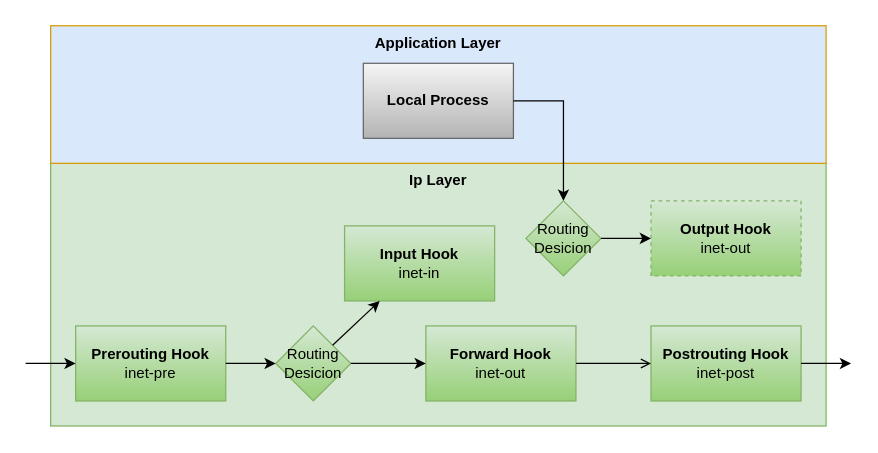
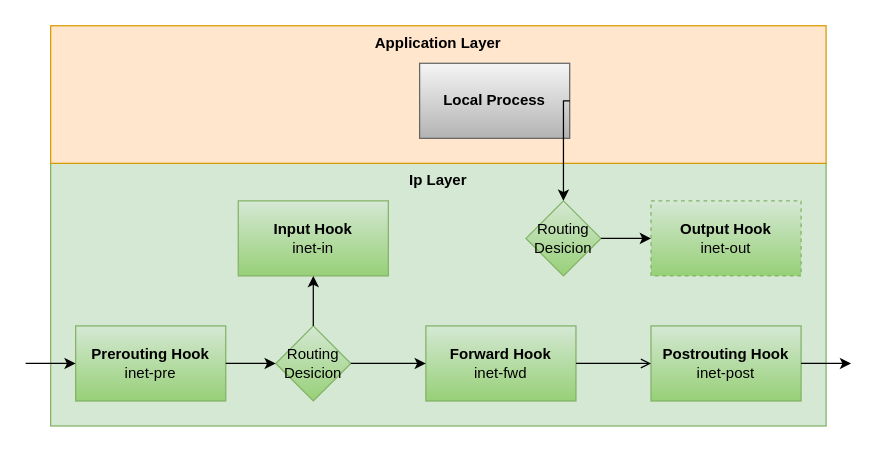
(438, 43) -> (438, 43)
(438, 101) -> (494, 101)
(419, 263) -> (313, 238)
(501, 363) -> (501, 363)
